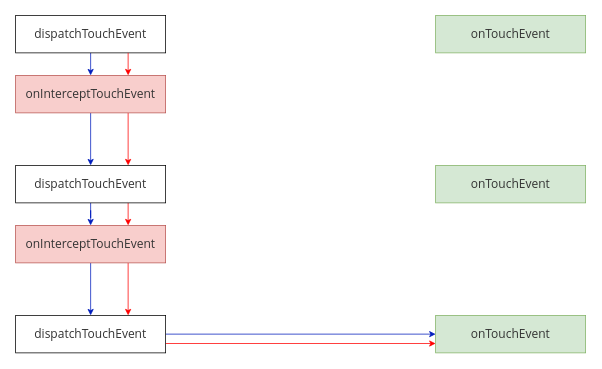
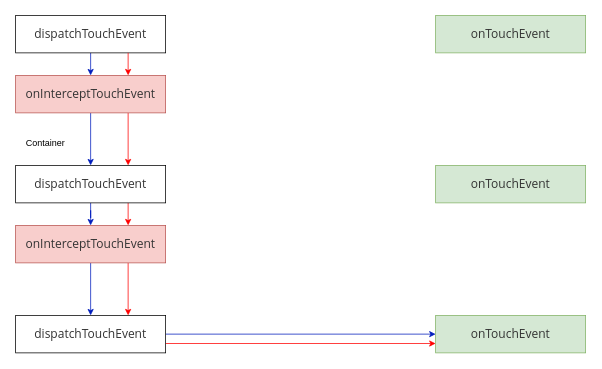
none -> (45, 143)
